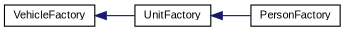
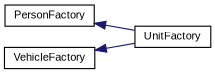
(237, 16) -> (120, 28)
